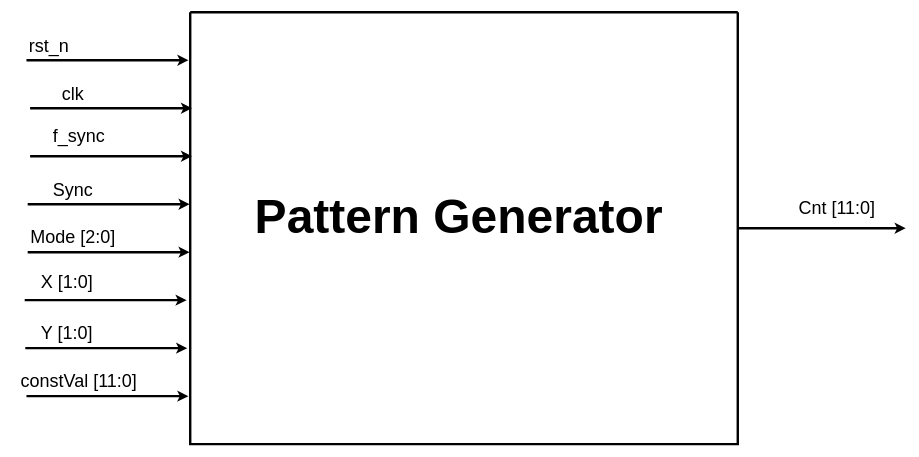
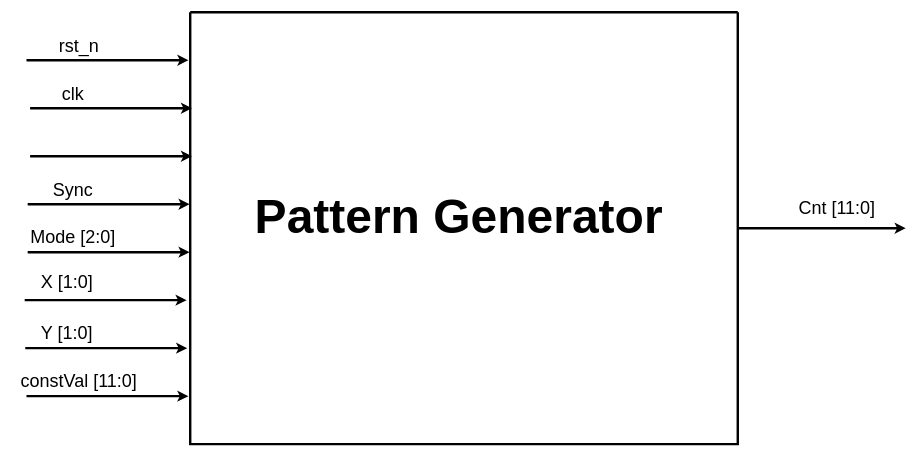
(48, 45) -> (78, 45)
(78, 135) -> none
